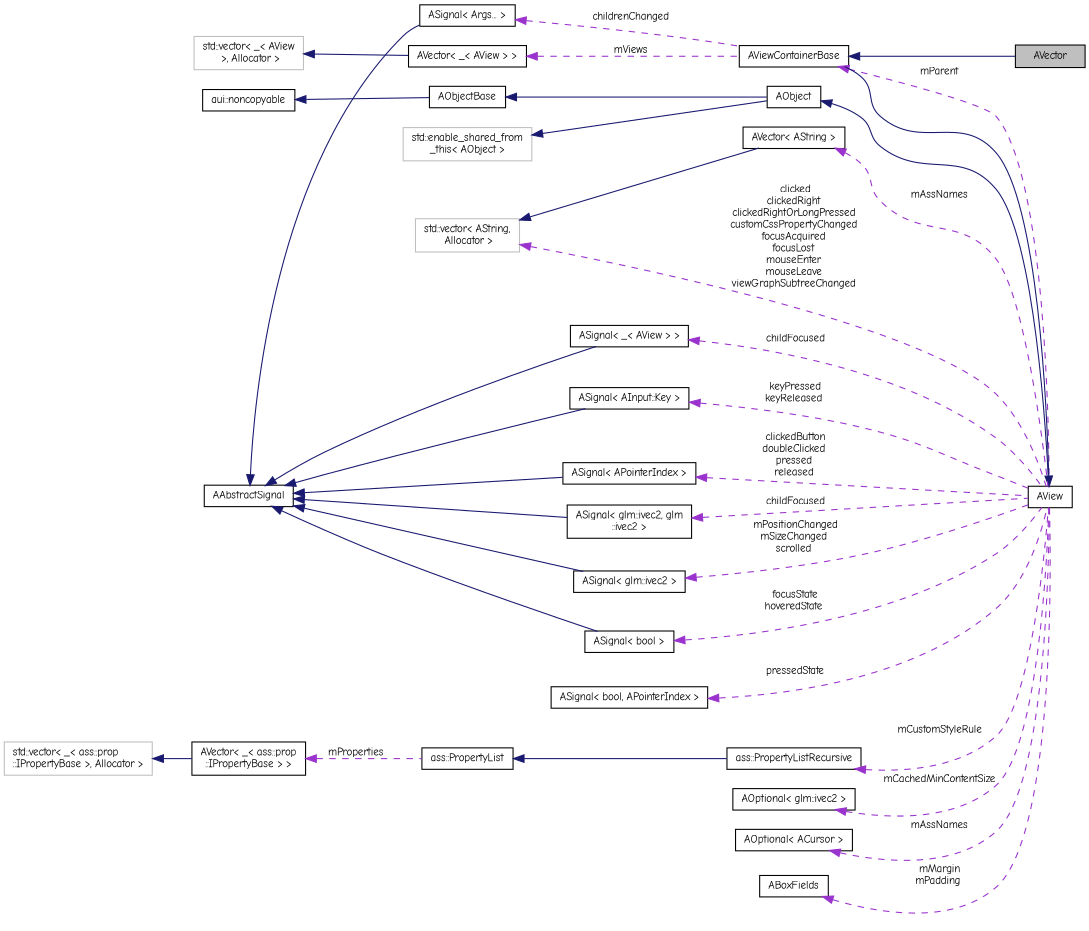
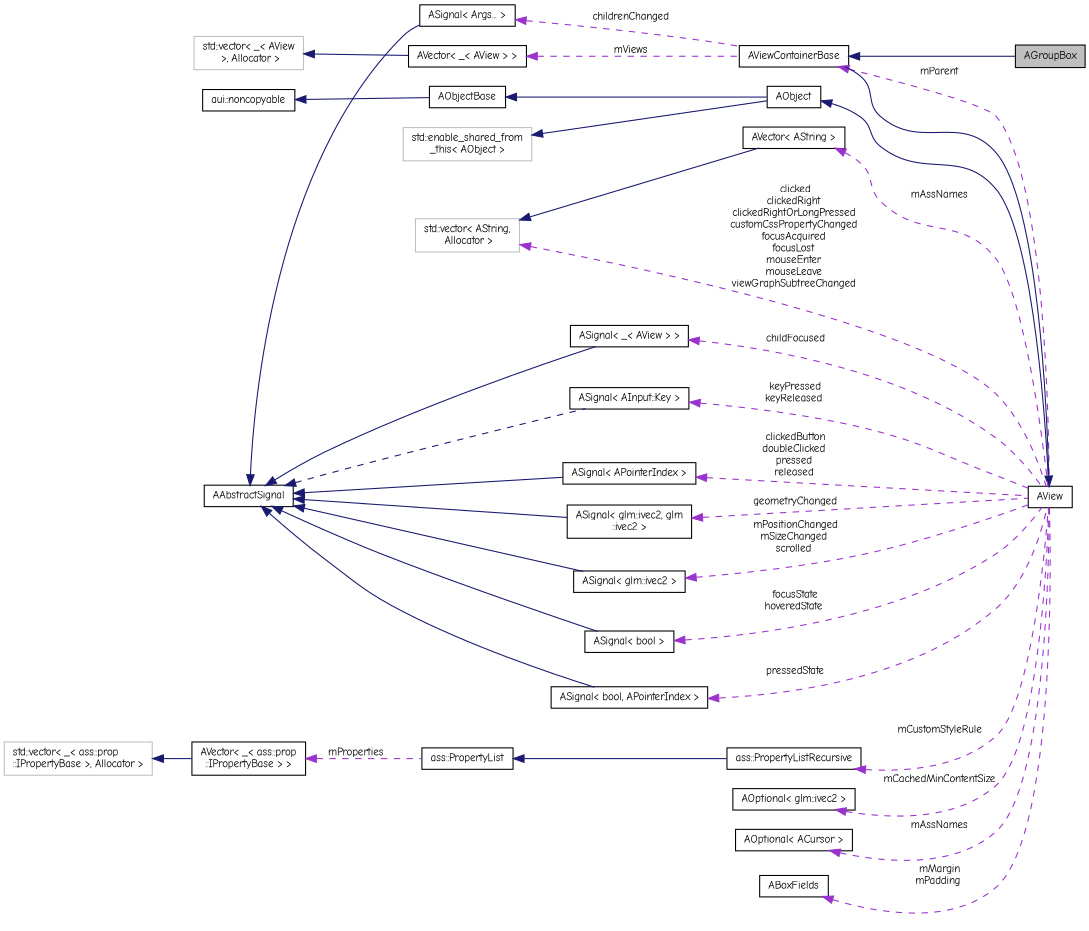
(1050, 56) -> (1050, 56)
(440, 445) -> (440, 445)
(794, 502) -> (794, 502)
none -> (421, 620)
